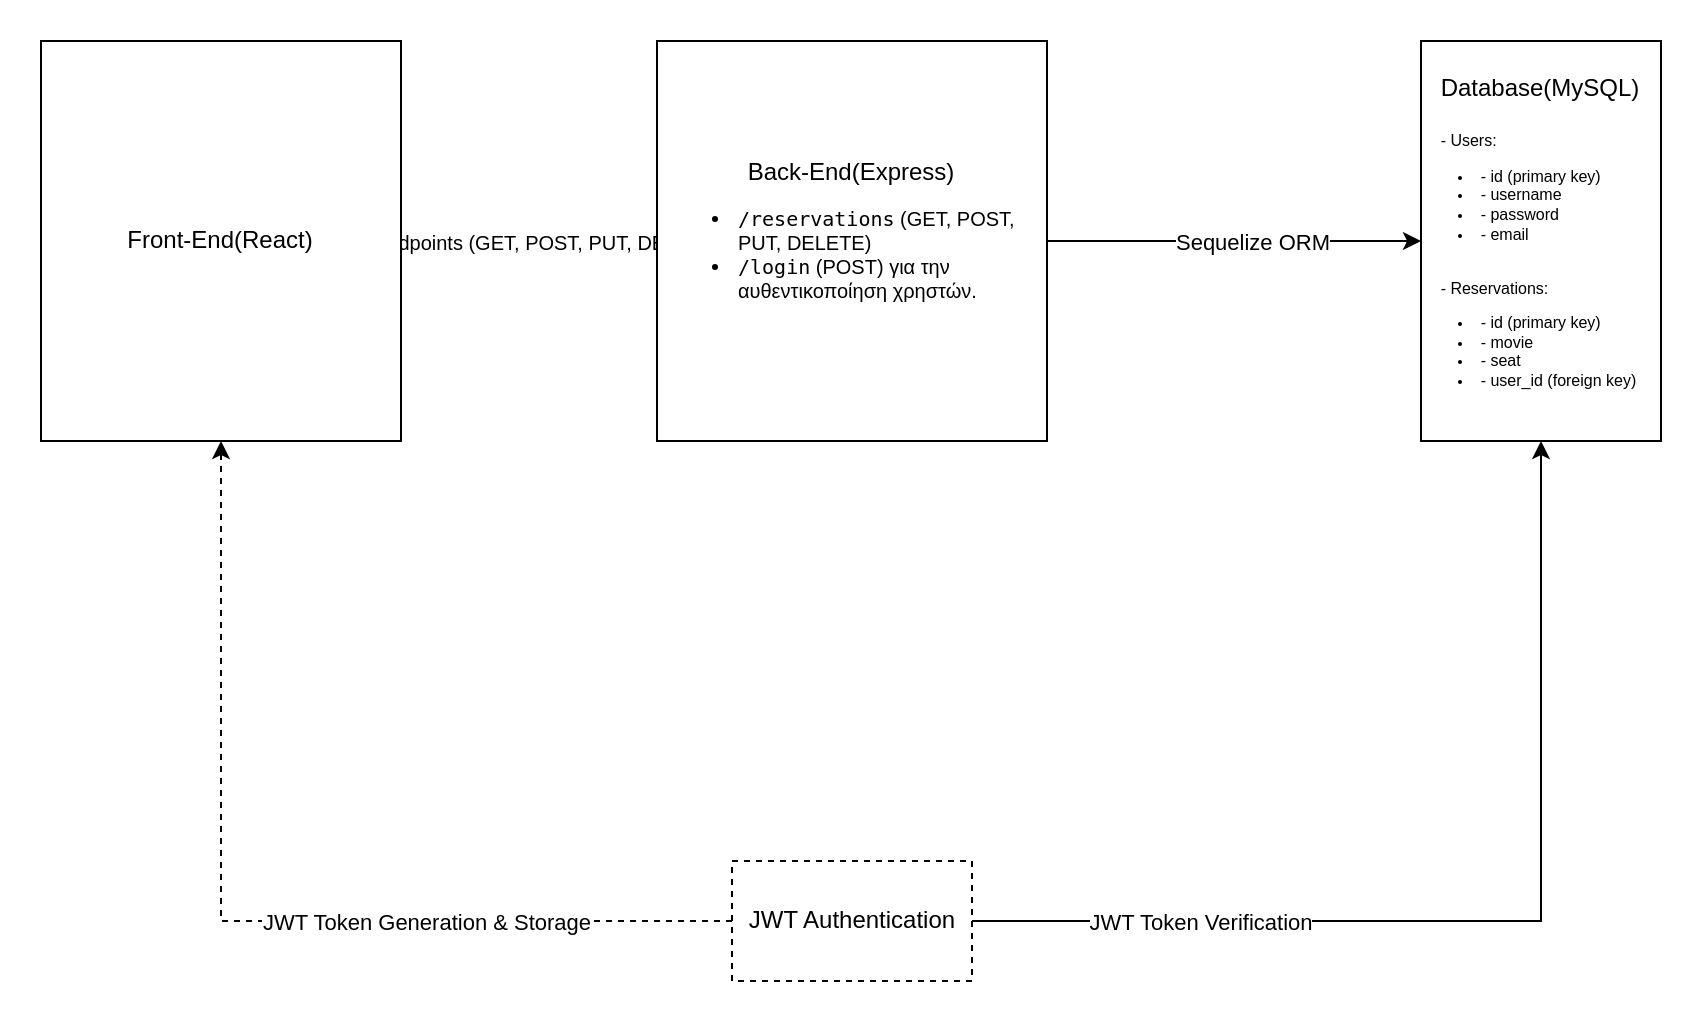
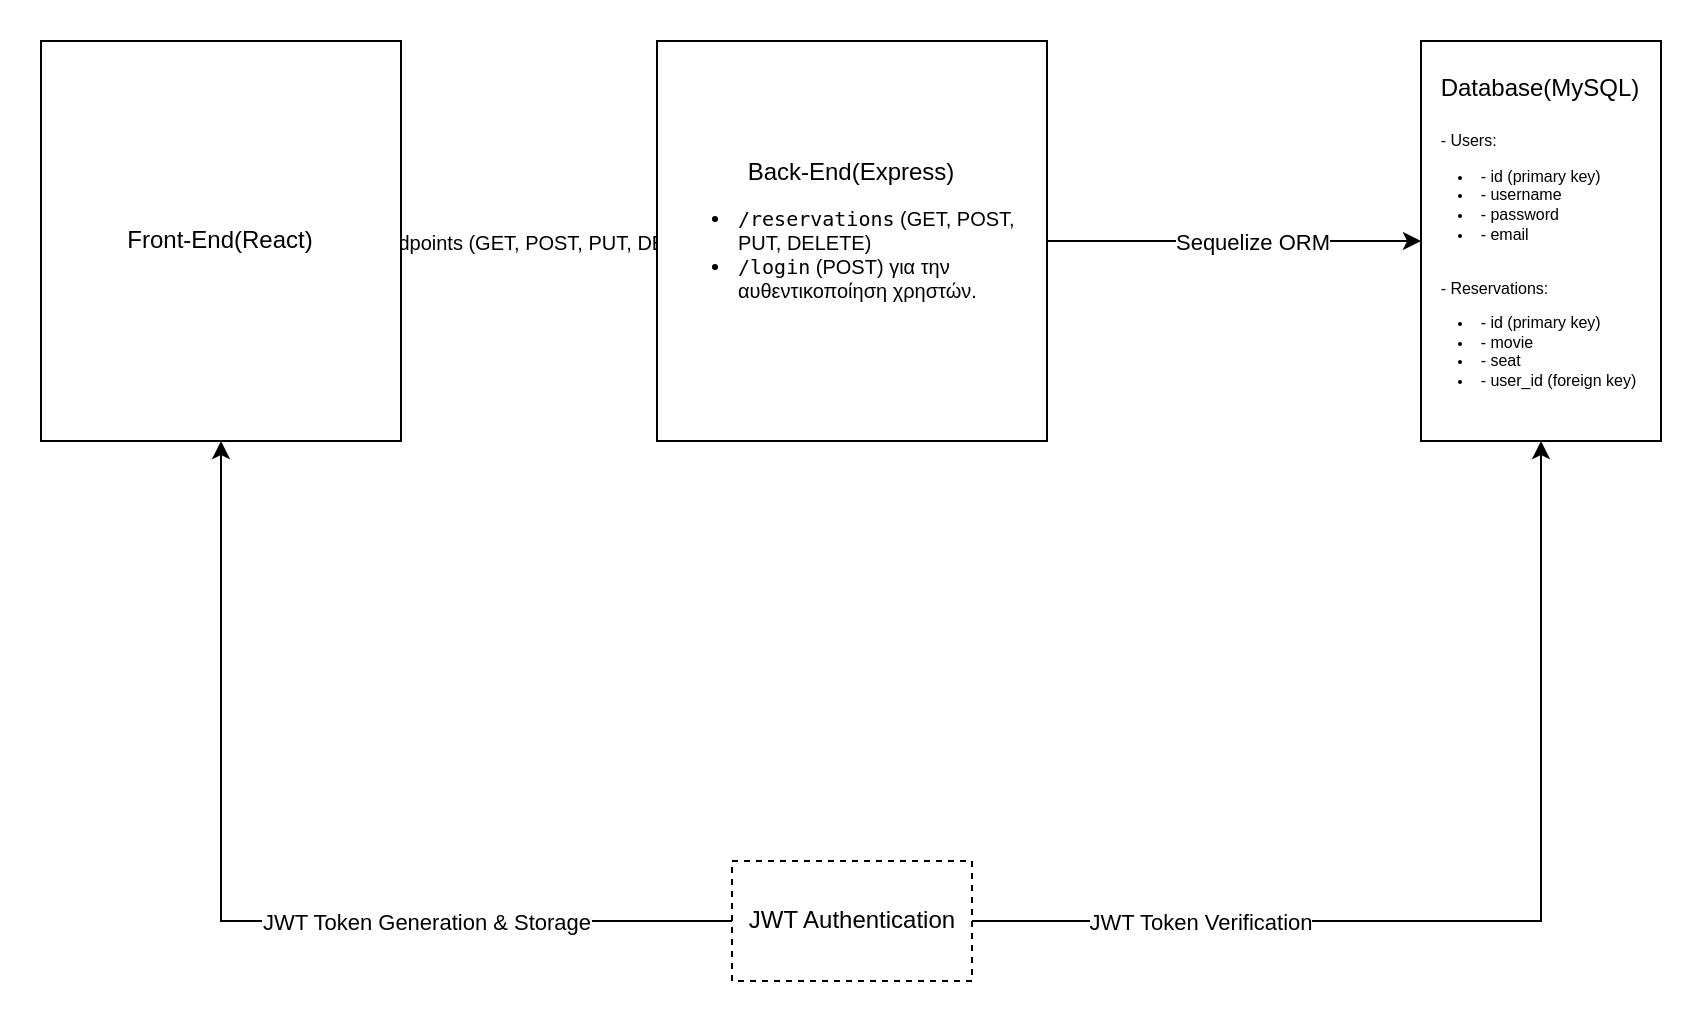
(221, 710) -> (221, 710)
